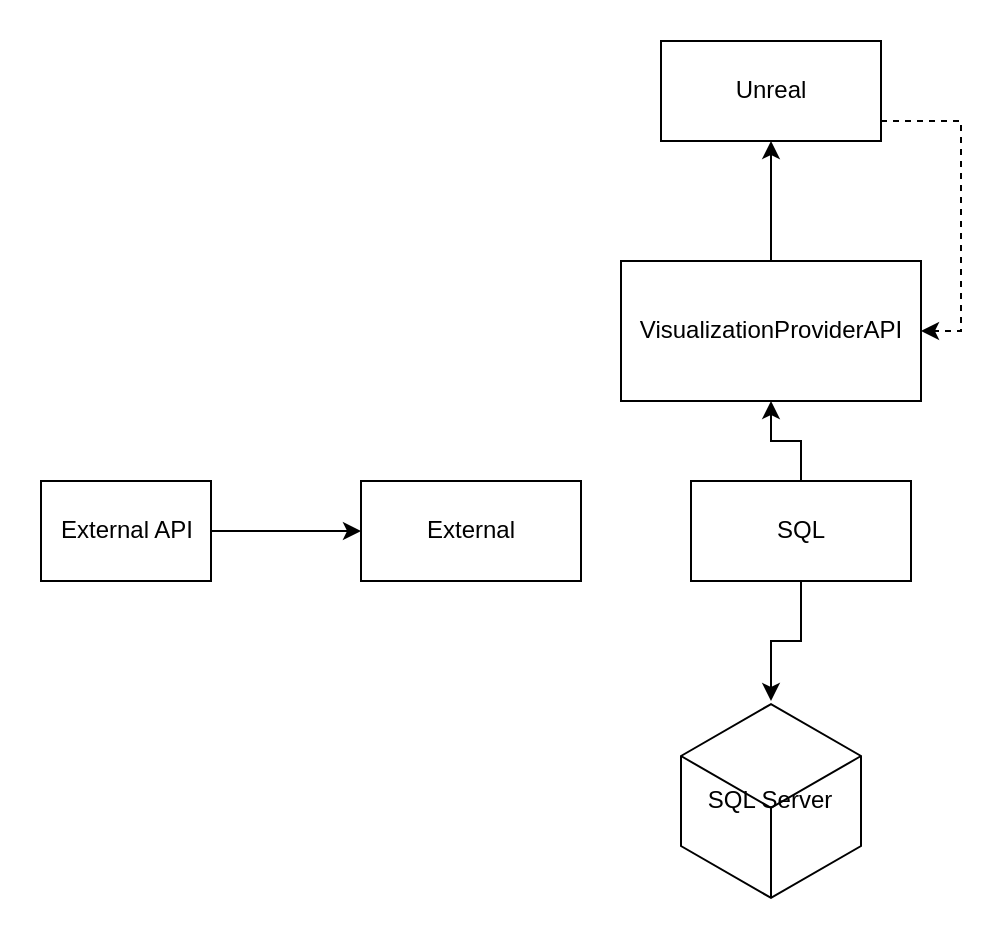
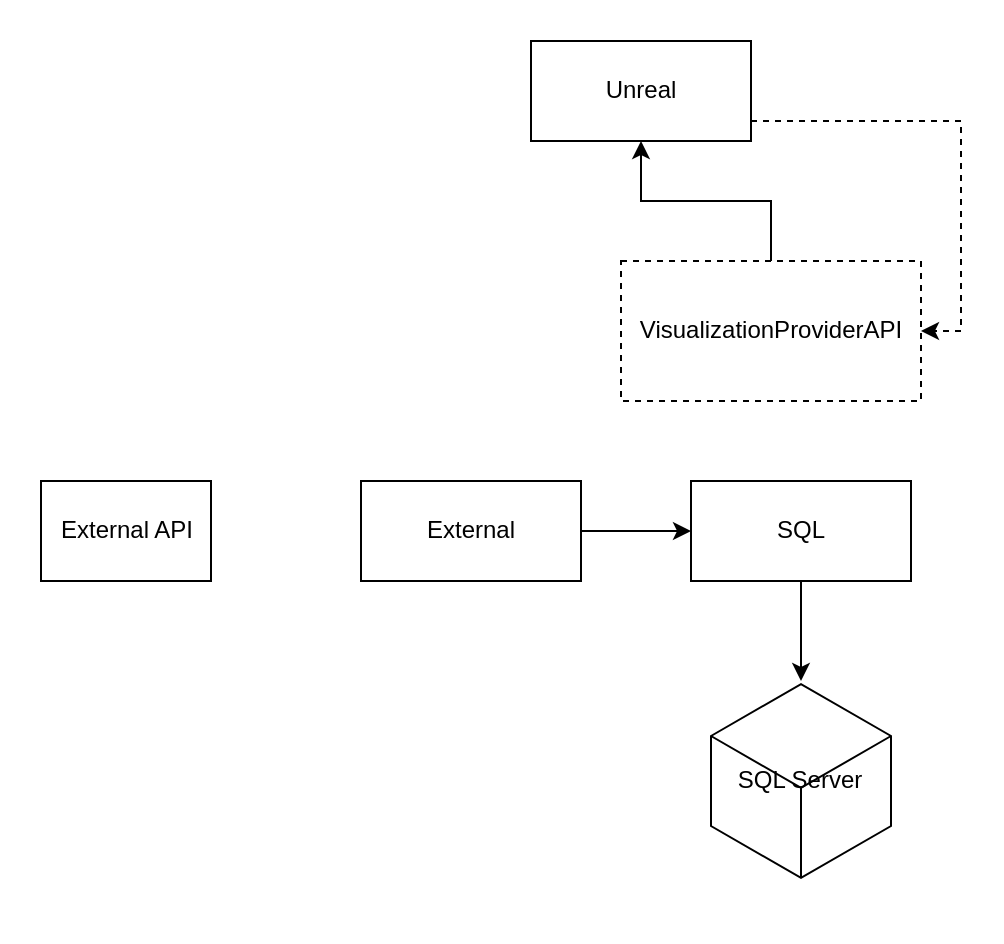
(771, 91) -> (641, 91)
(771, 331) -> (771, 331)
(793, 441) -> none
(279, 531) -> none
none -> (629, 531)
(771, 801) -> (801, 781)
